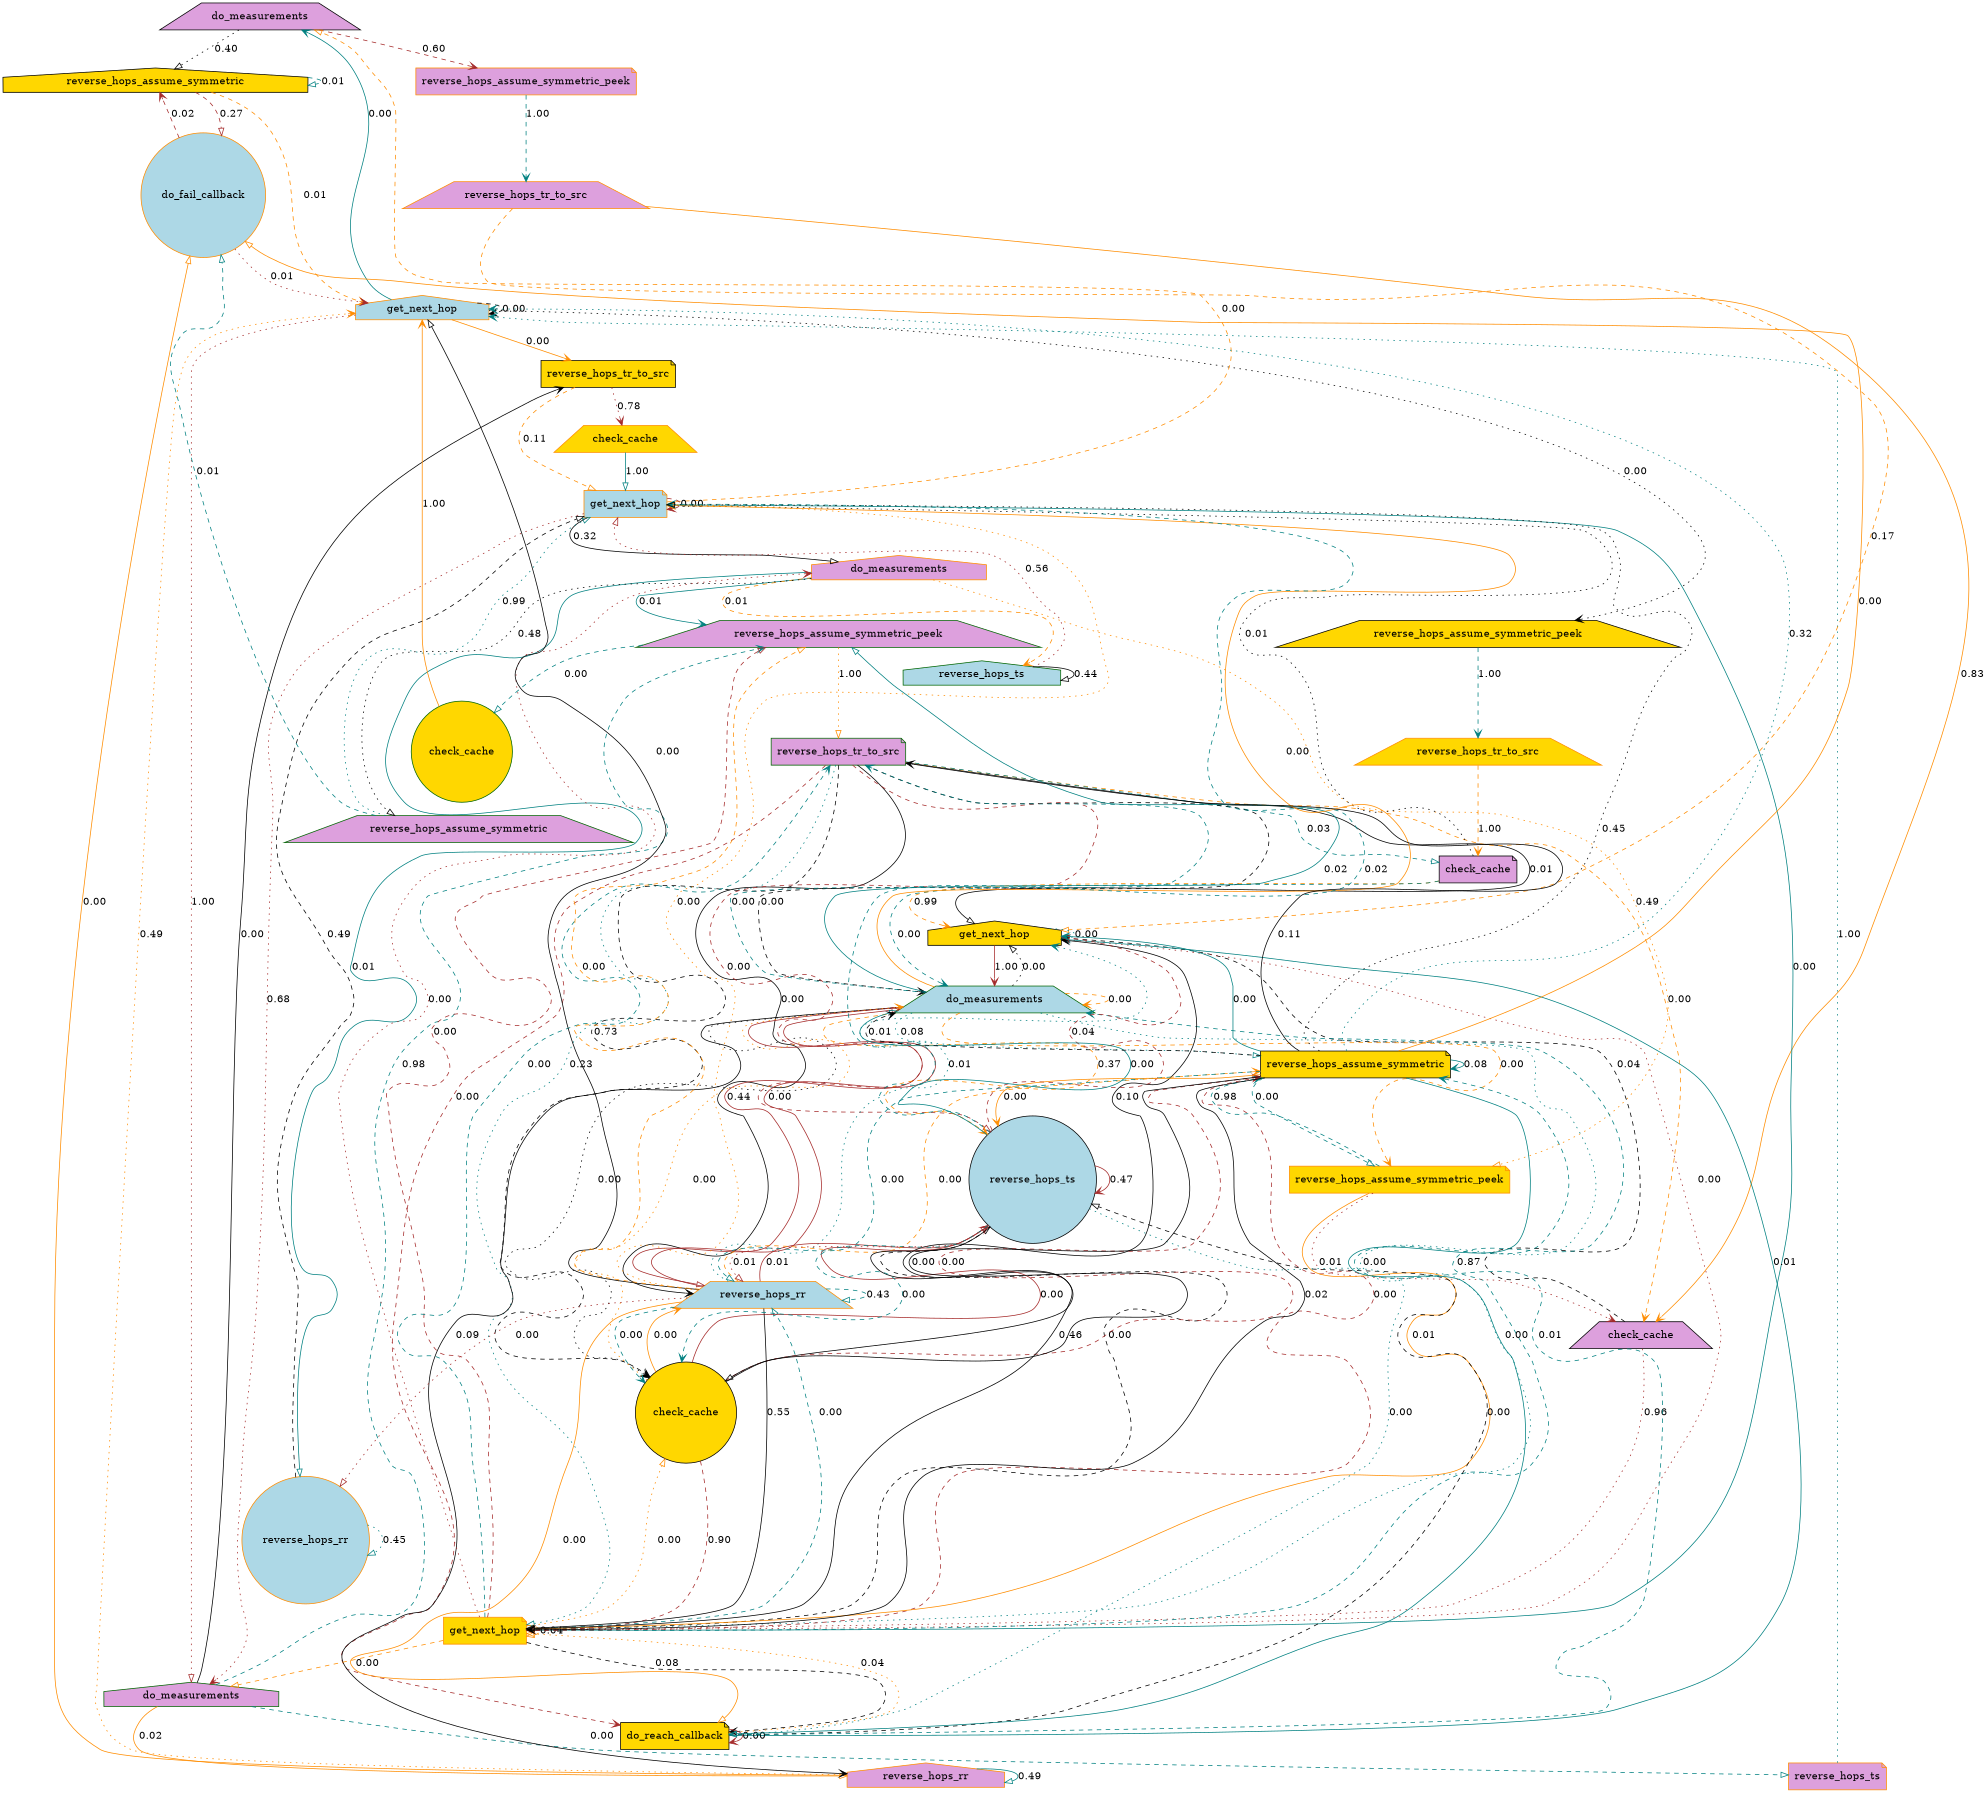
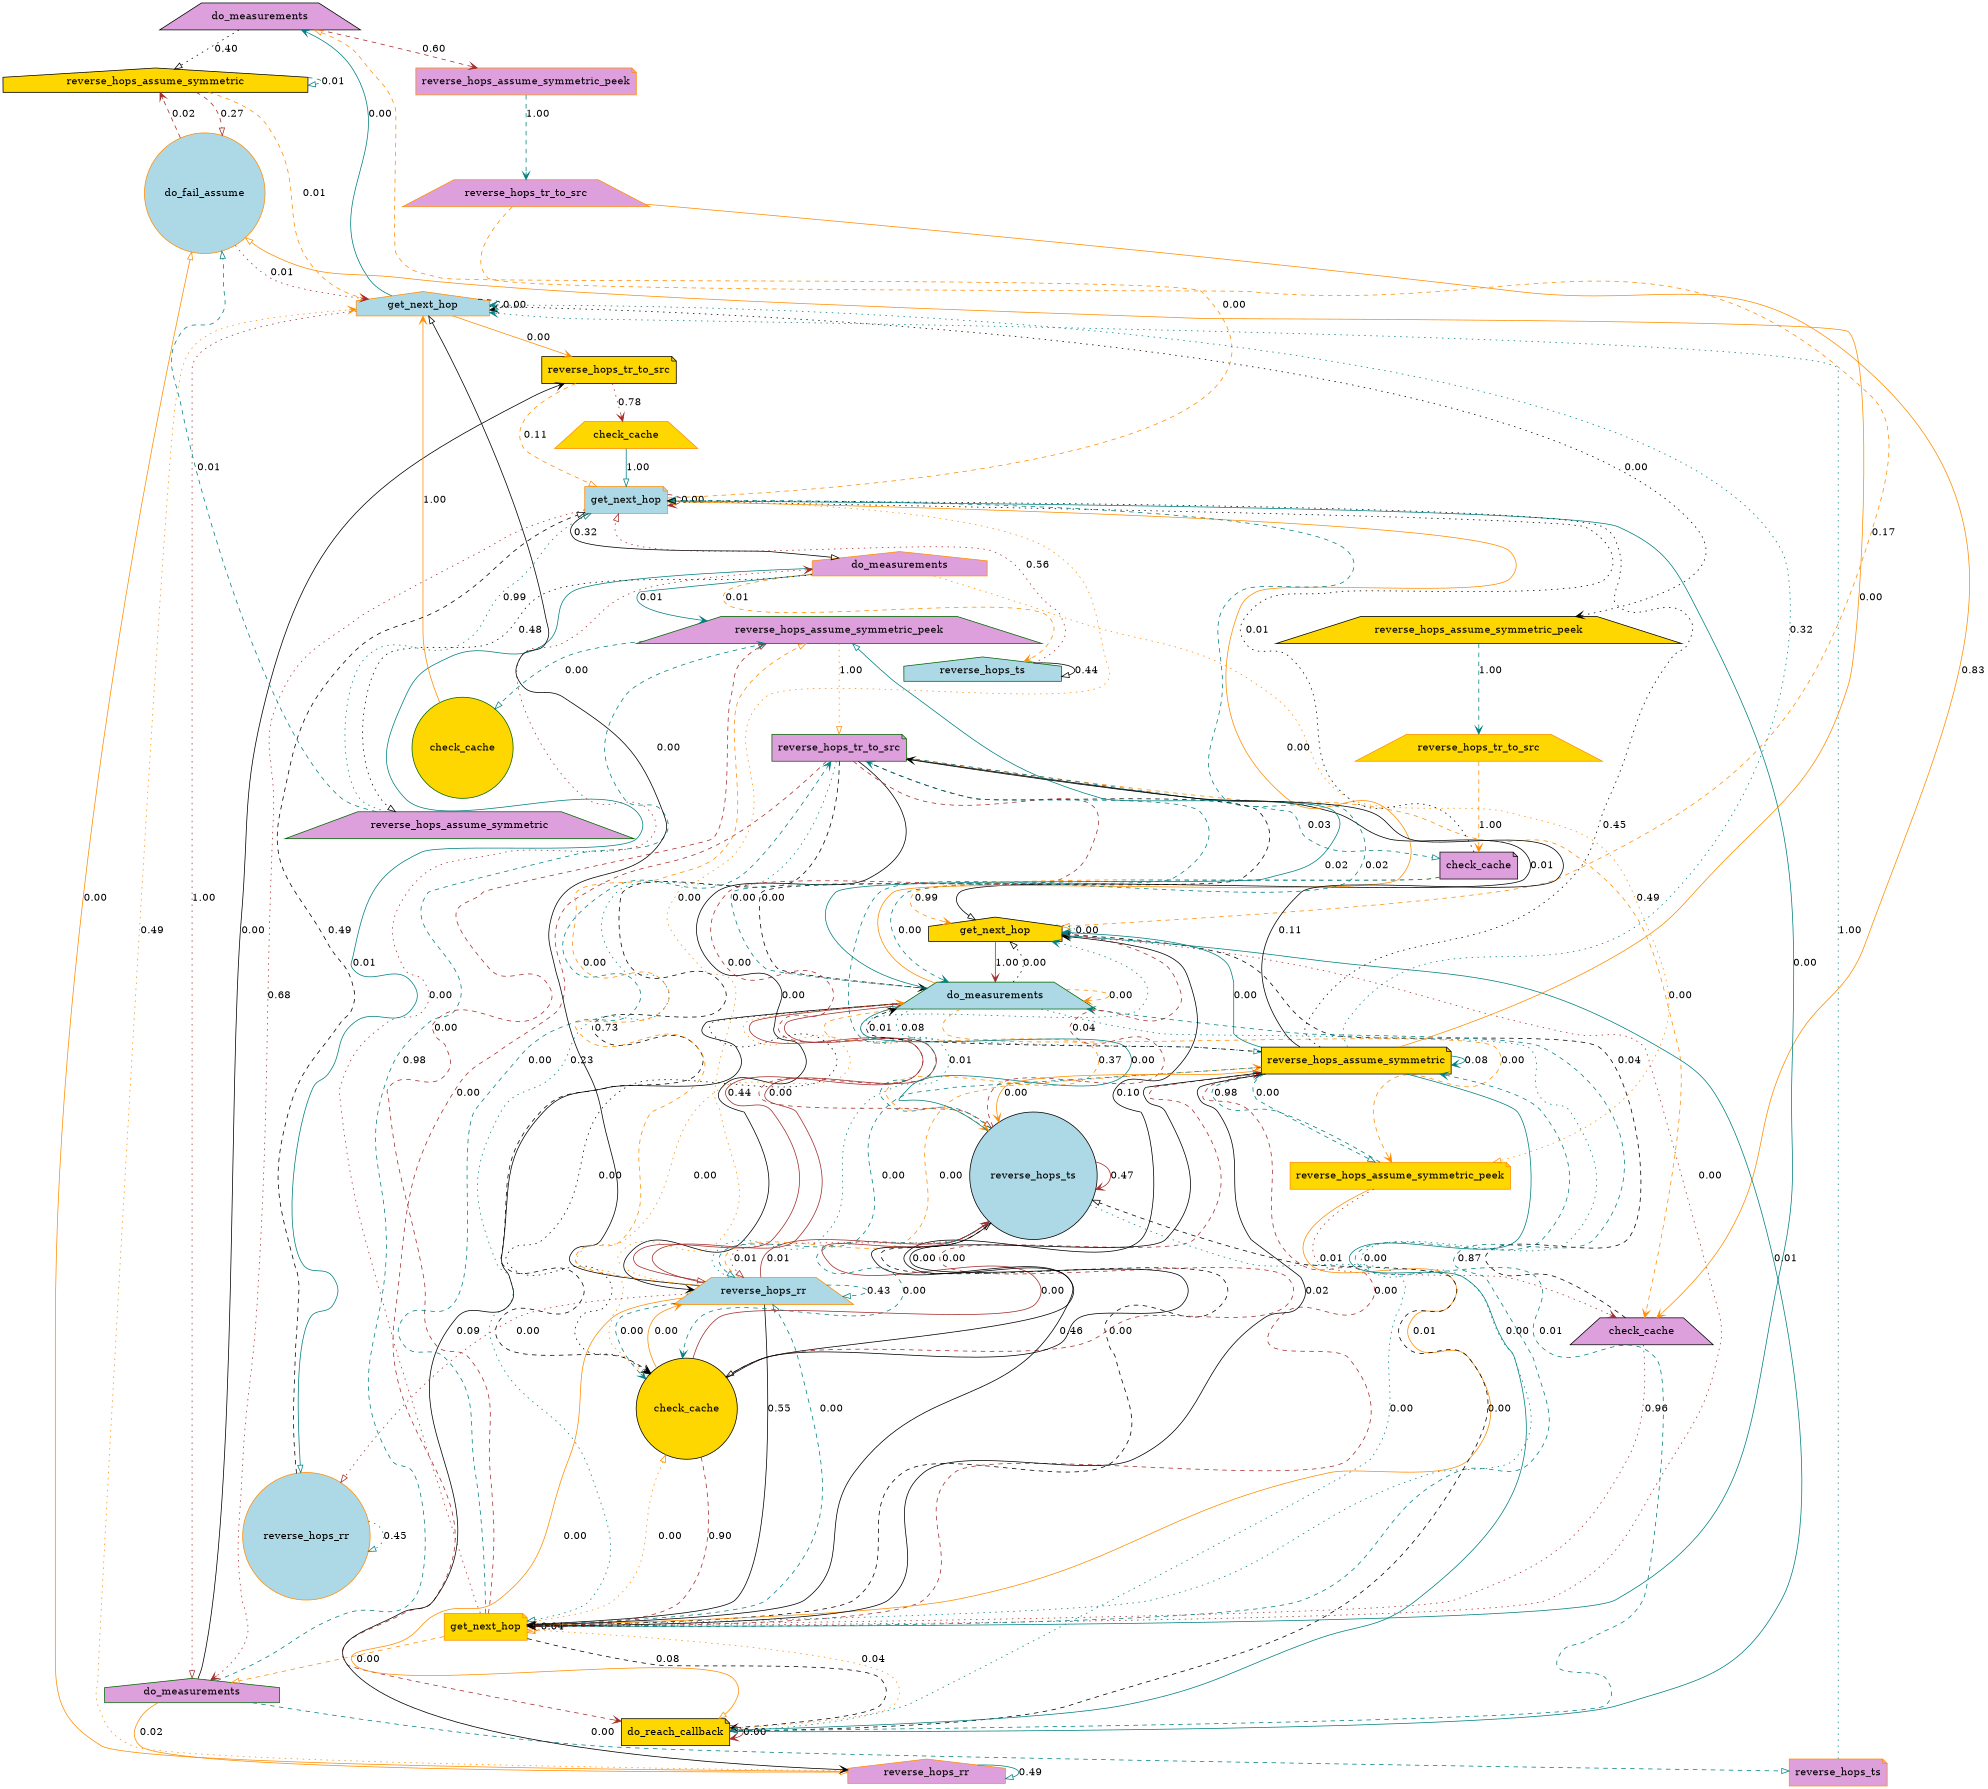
(203, 195) -> (205, 193)
